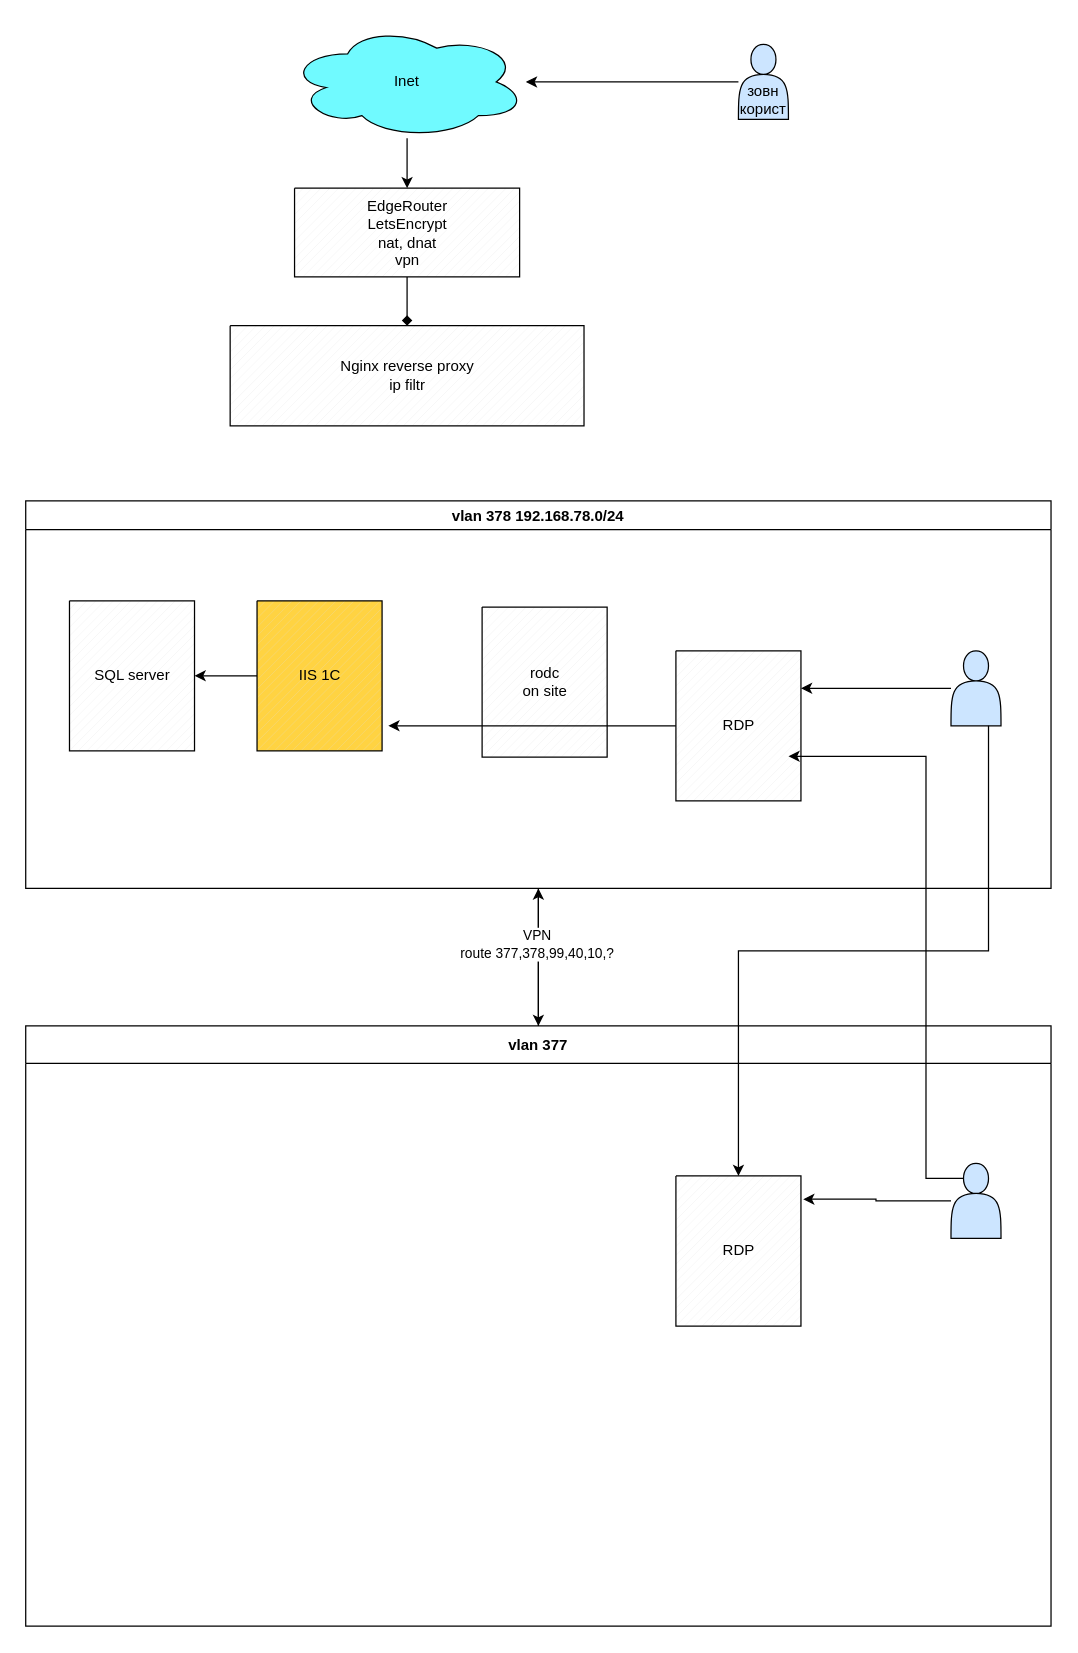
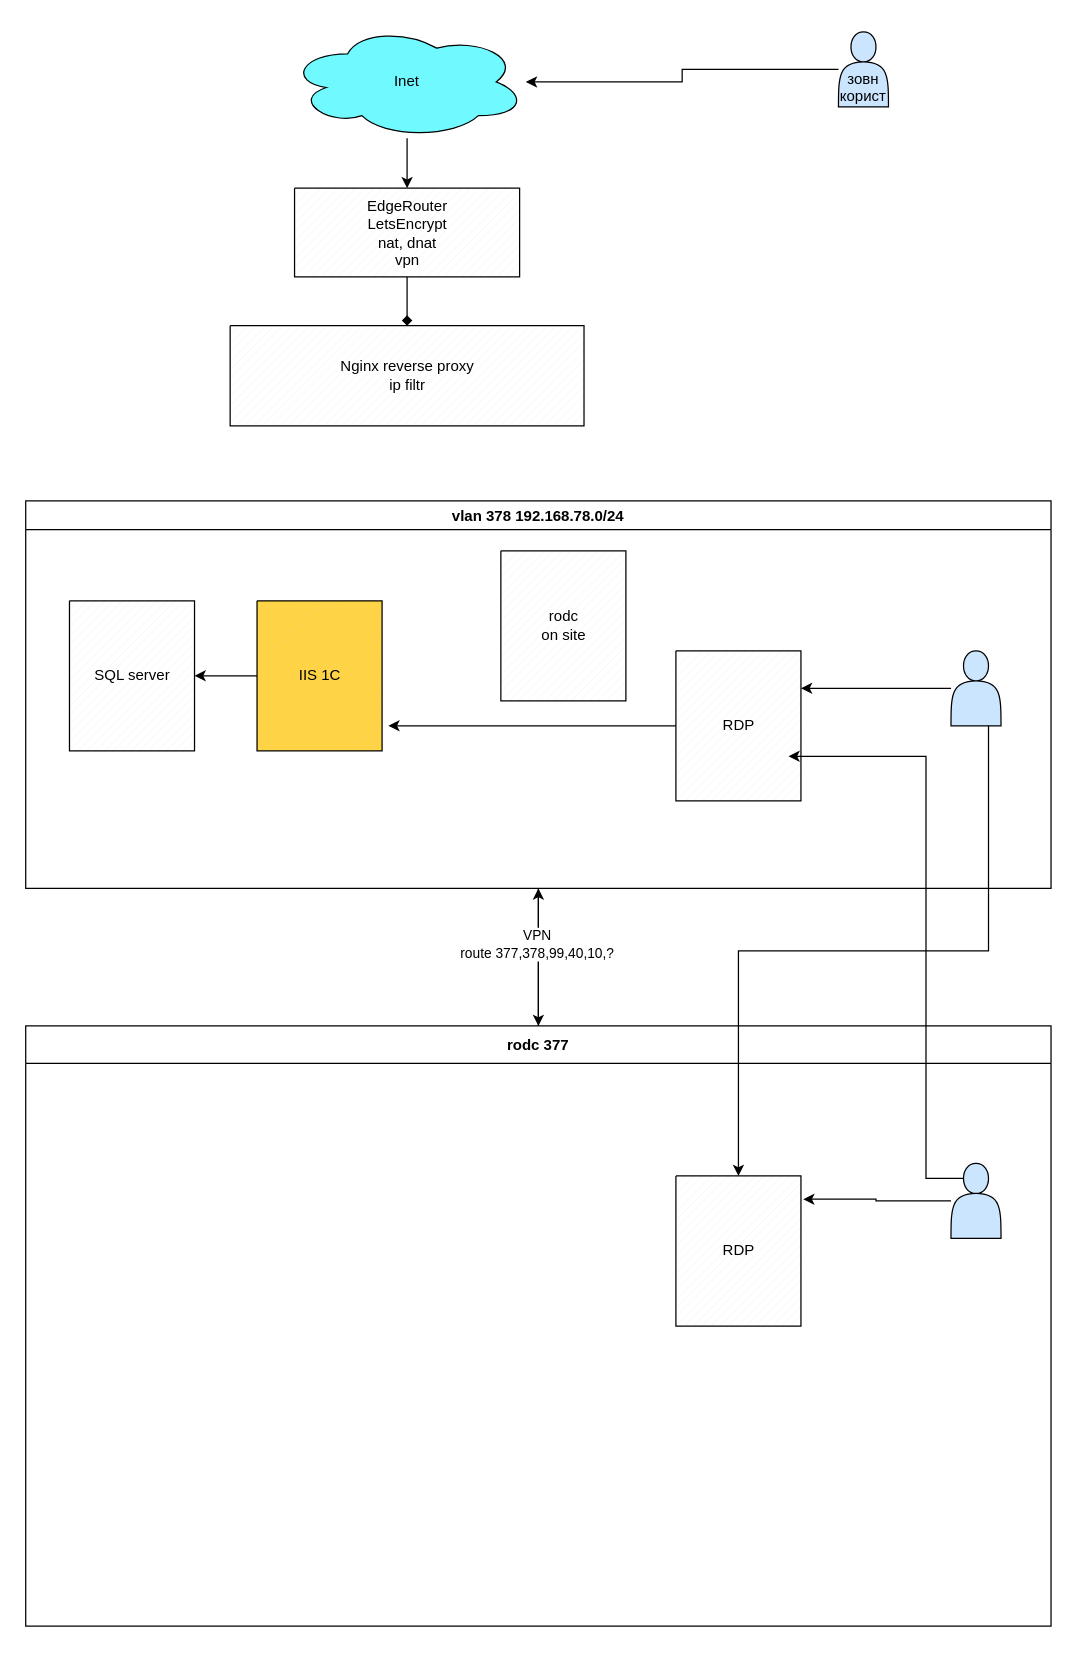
(763, 82) -> (863, 69)
(544, 682) -> (563, 626)
(538, 1045) -> (538, 1045)
